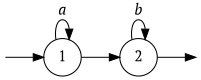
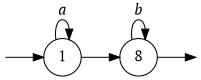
(139, 57) -> (139, 57)
